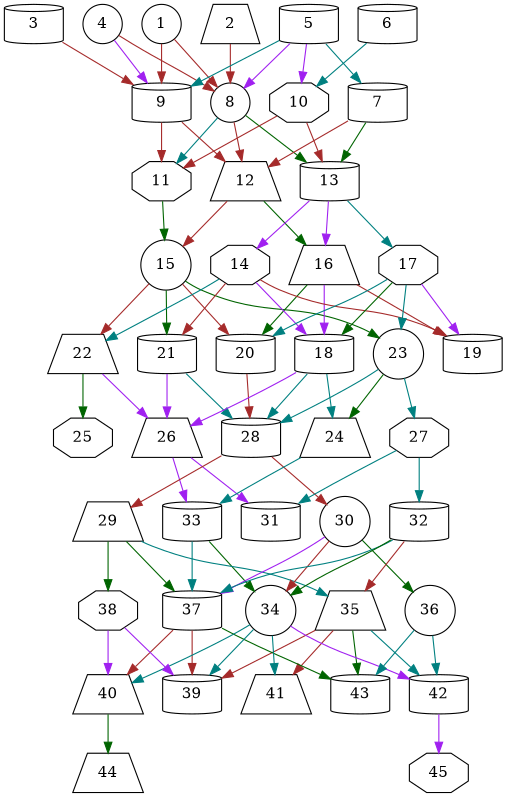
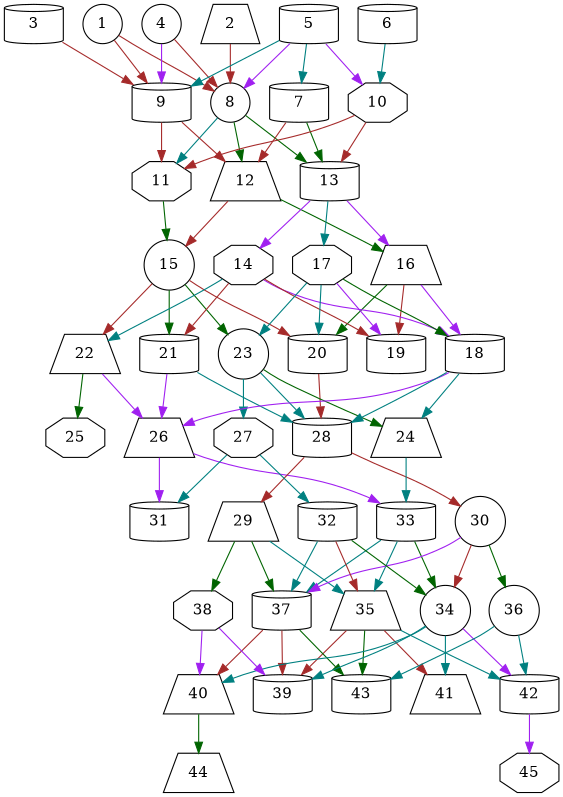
(236, 131) -> (237, 136)
none -> (390, 558)
